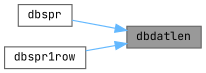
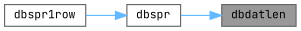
(101, 48) -> (101, 15)
